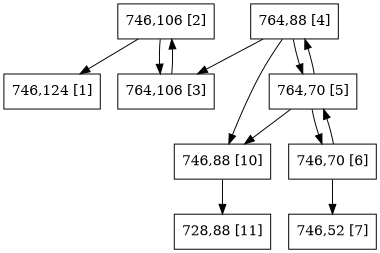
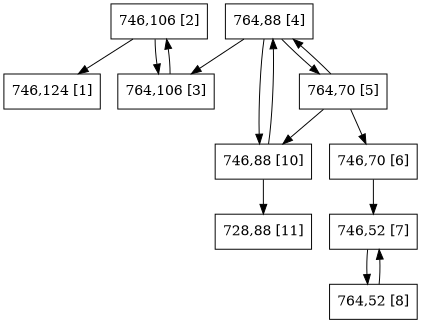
none -> (273, 97)
(331, 131) -> none
none -> (373, 302)
